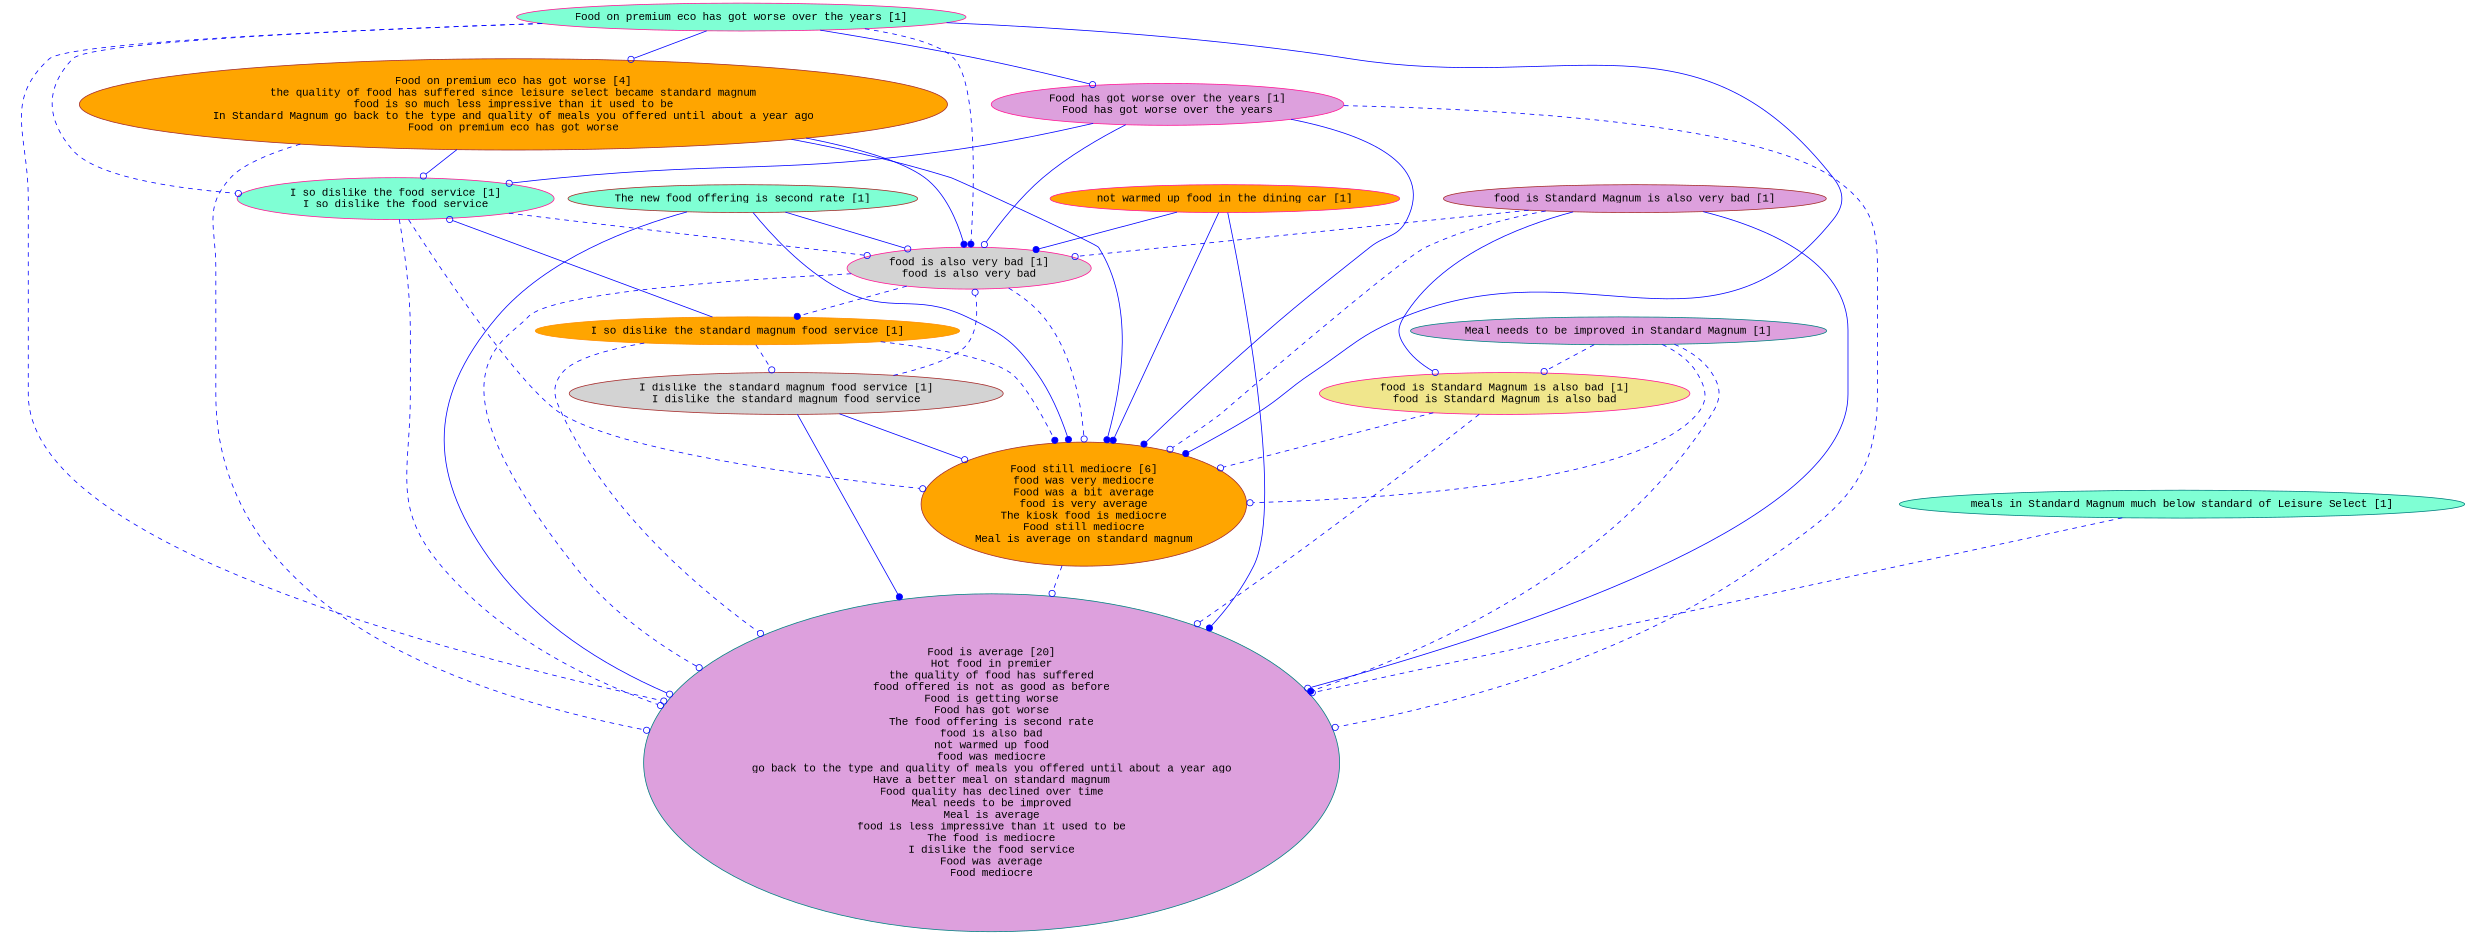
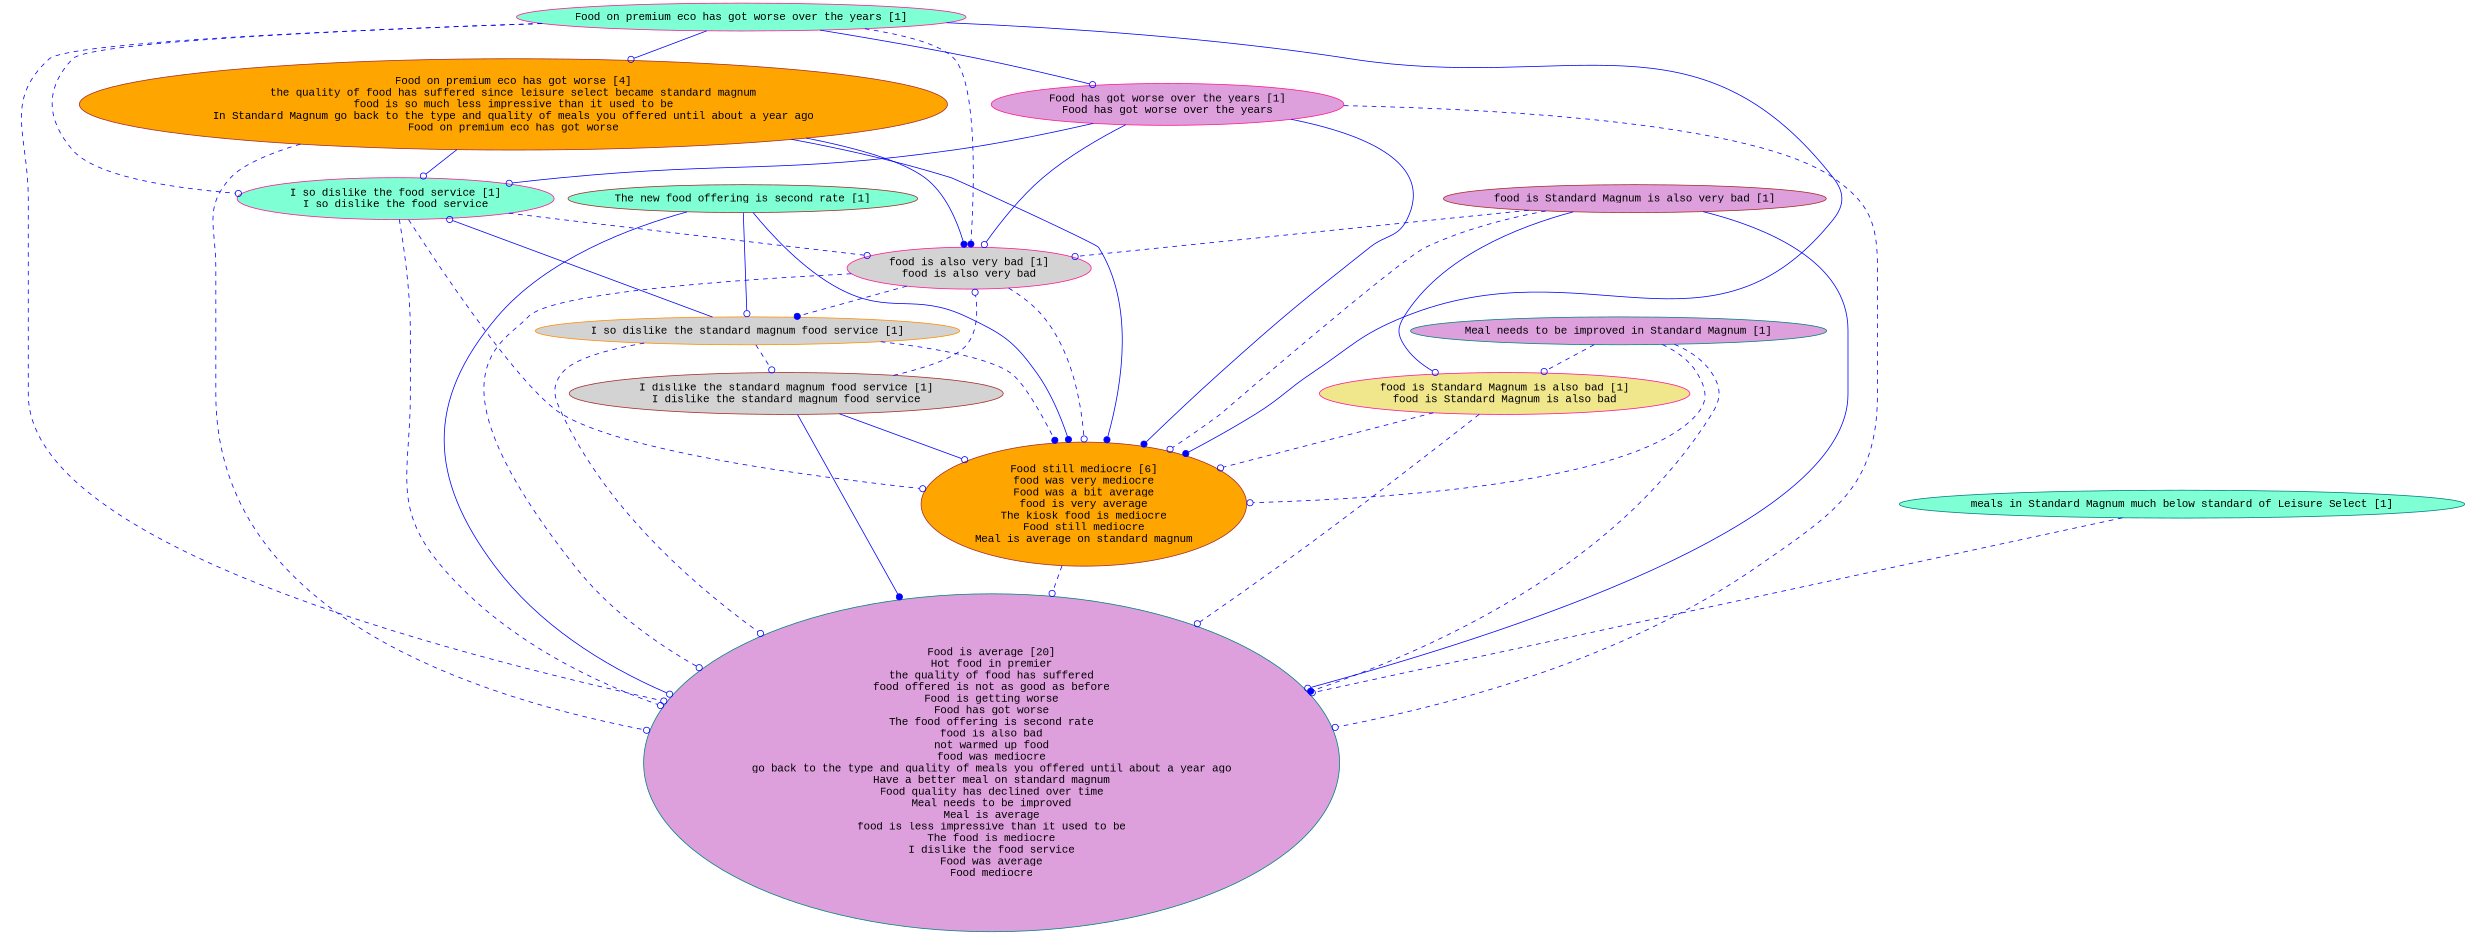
(1225, 199) -> none
(845, 230) -> (745, 262)
(747, 331) -> (747, 331)
